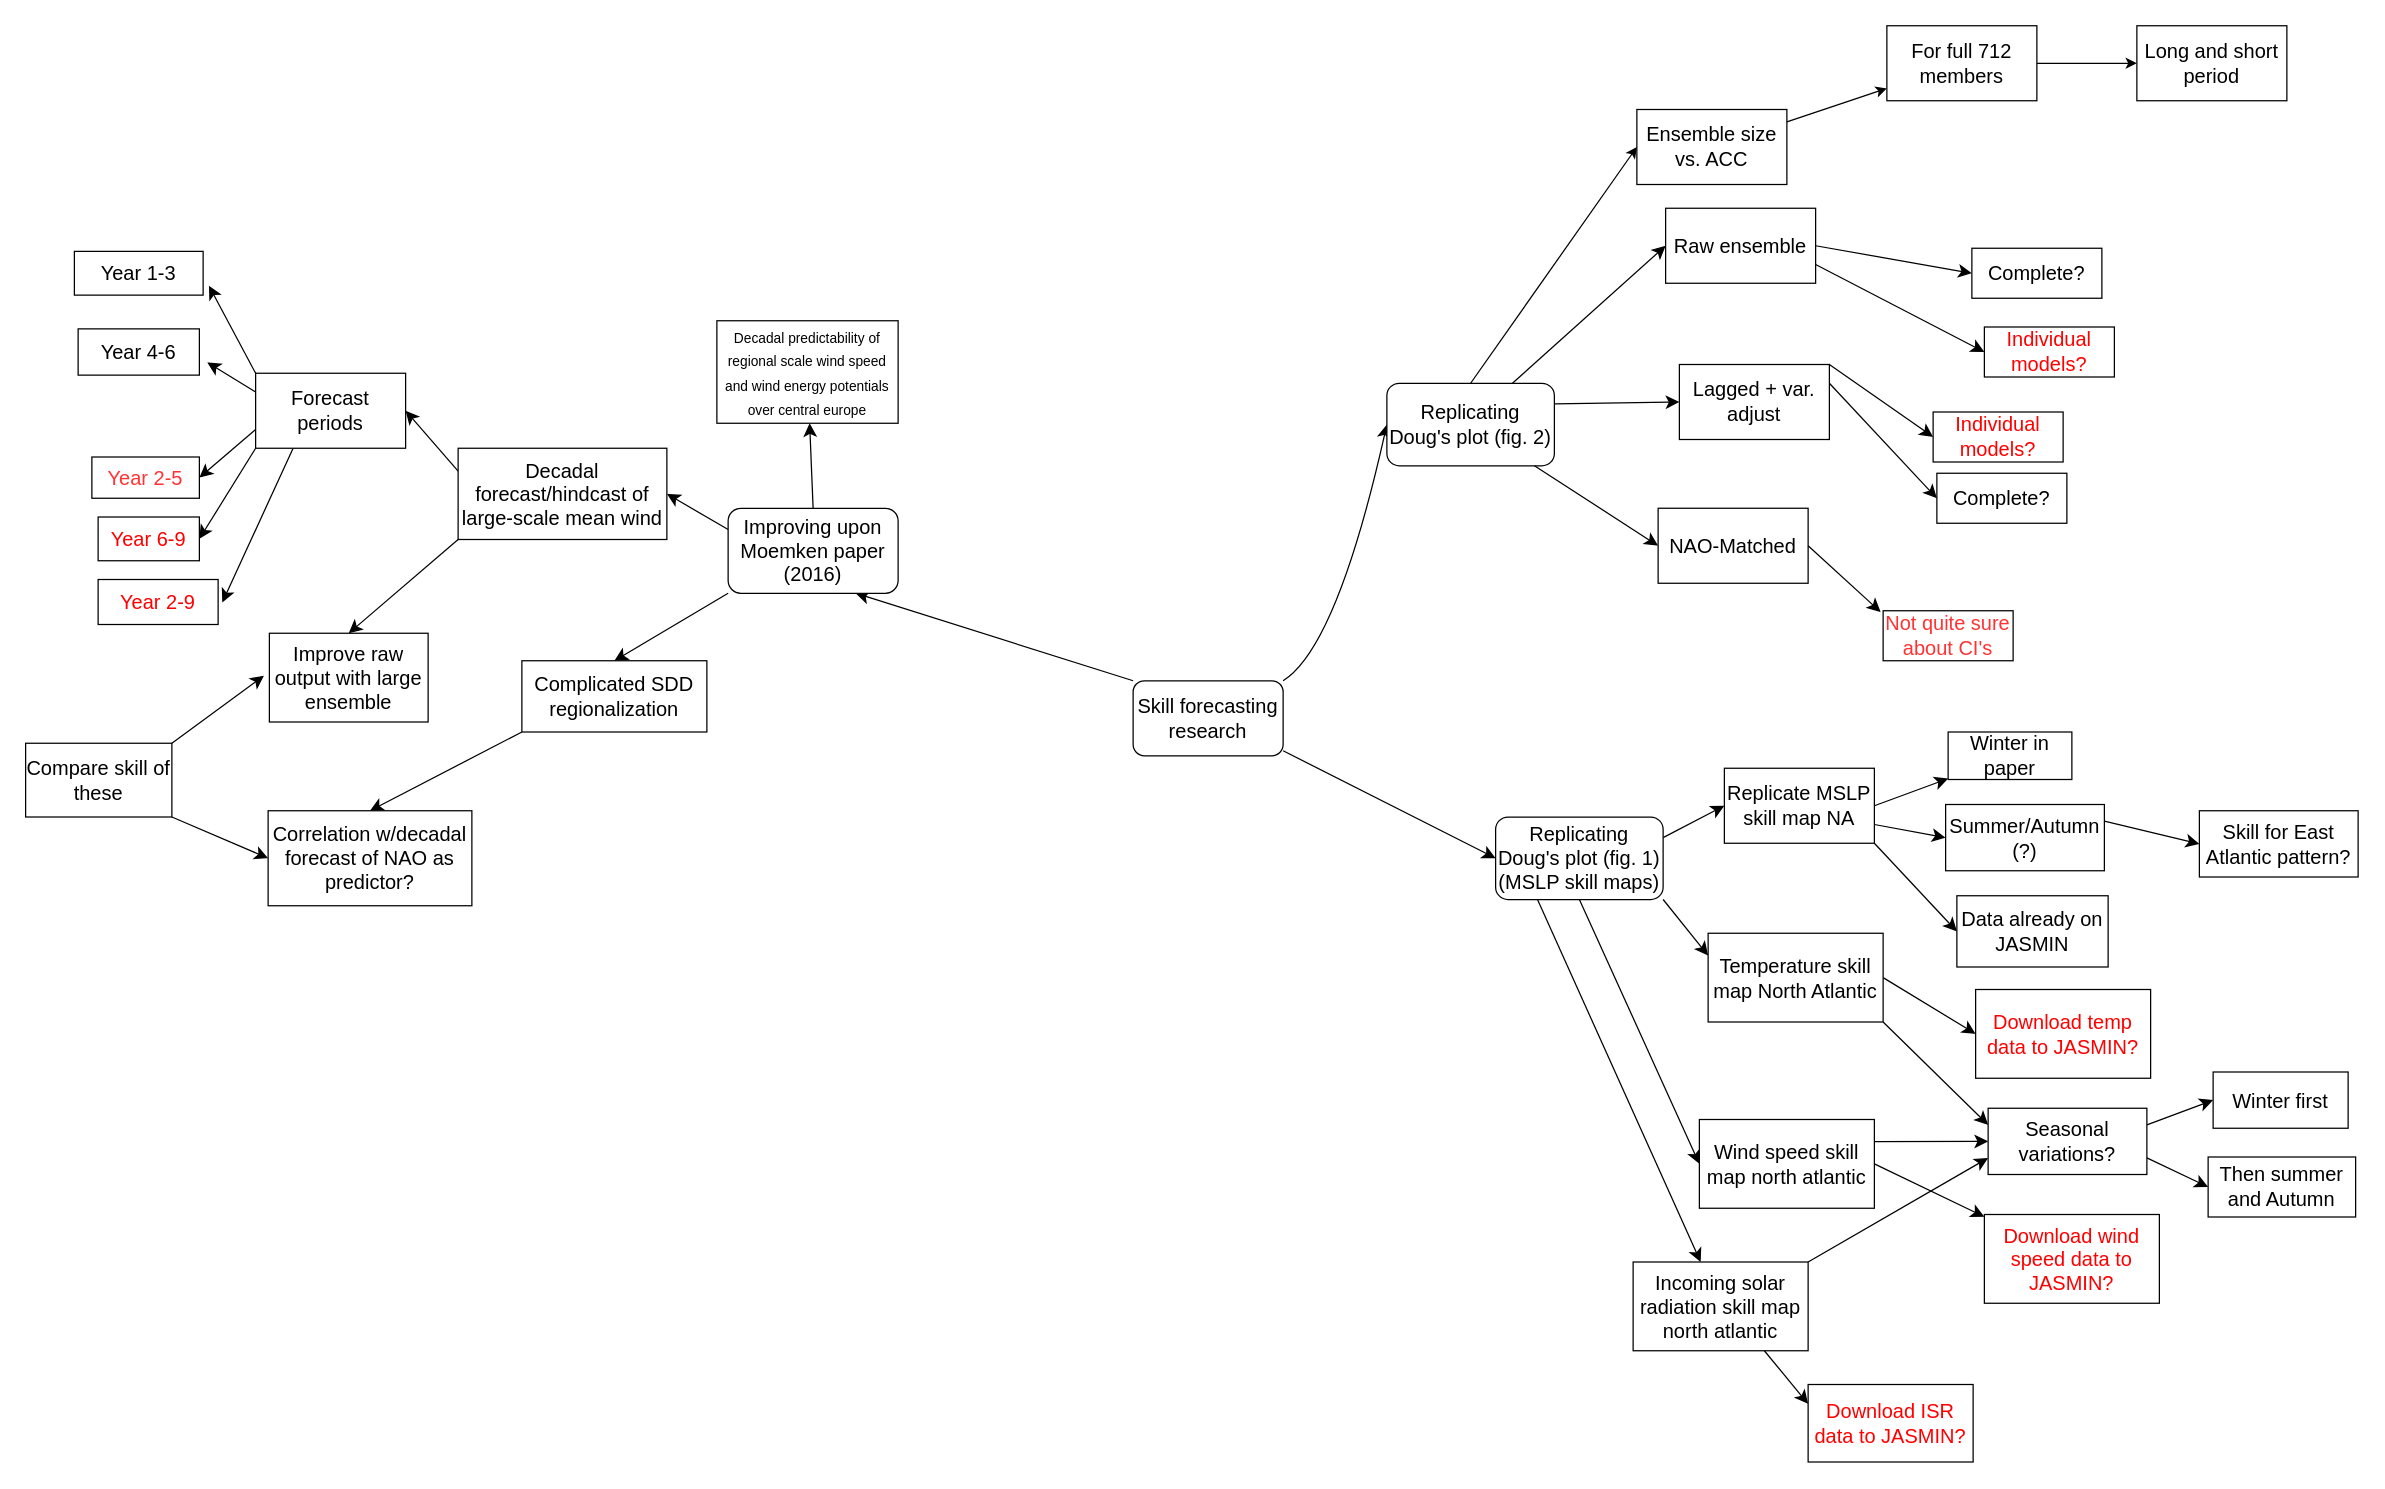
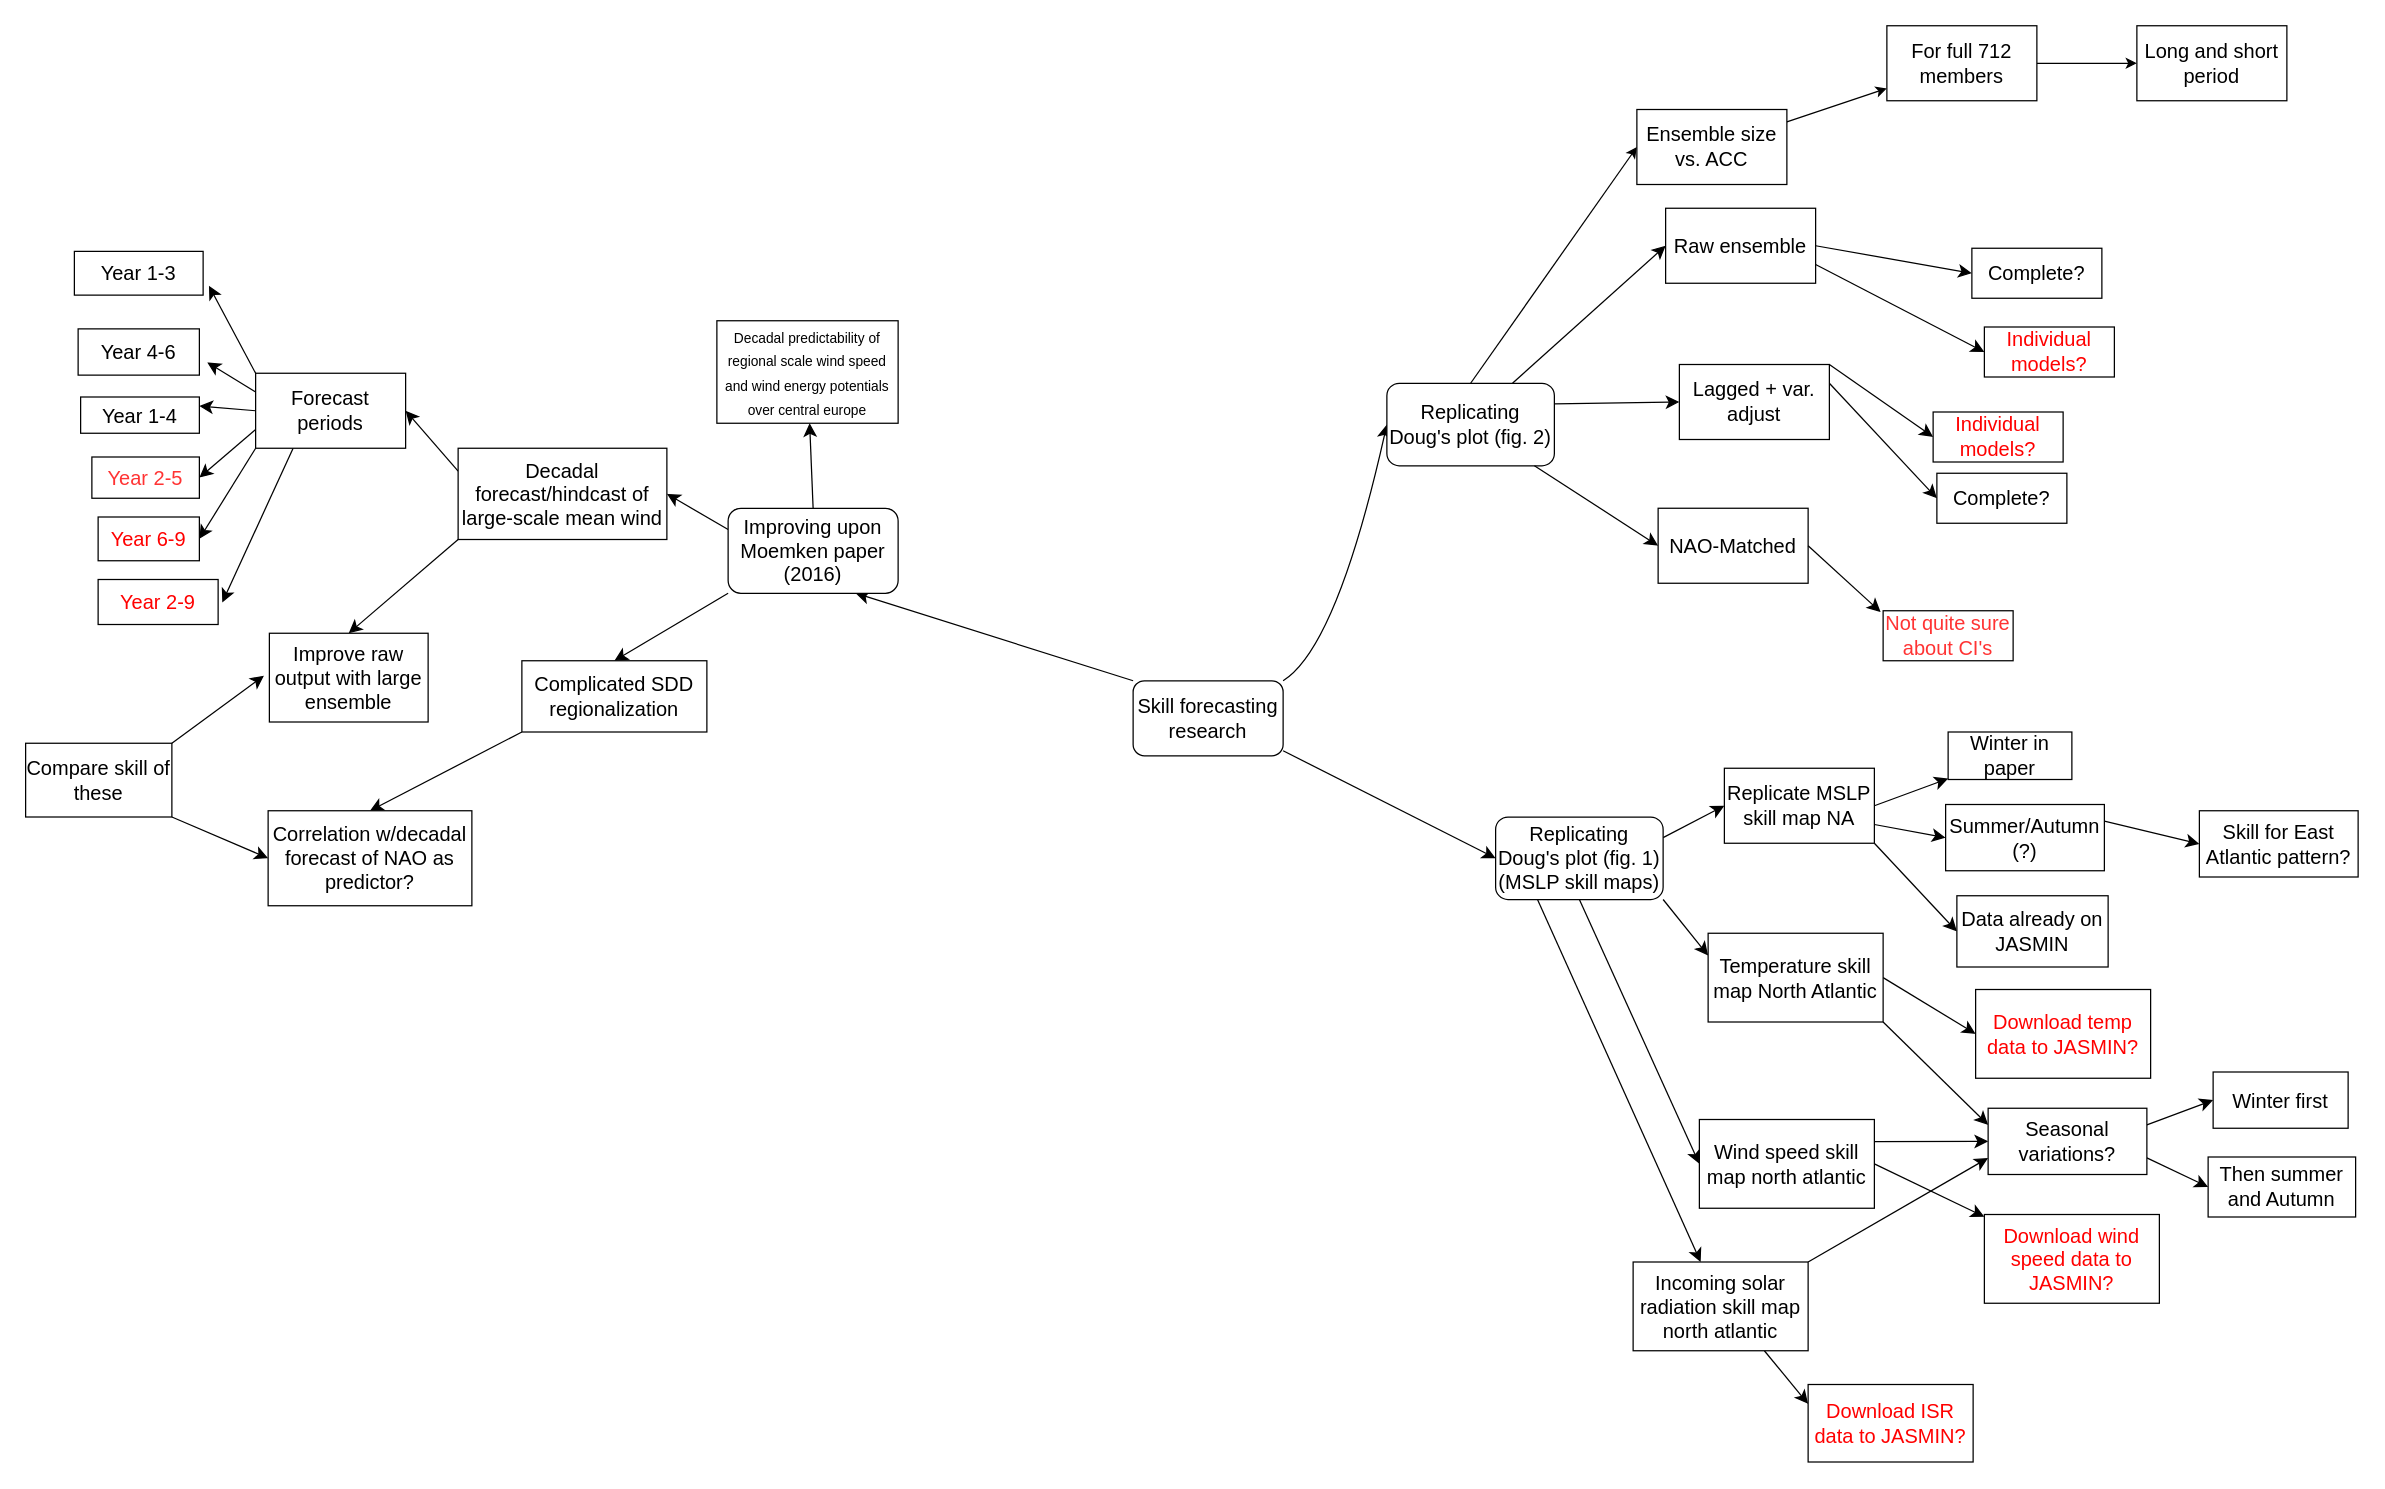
none -> (234, 409)
none -> (140, 415)
